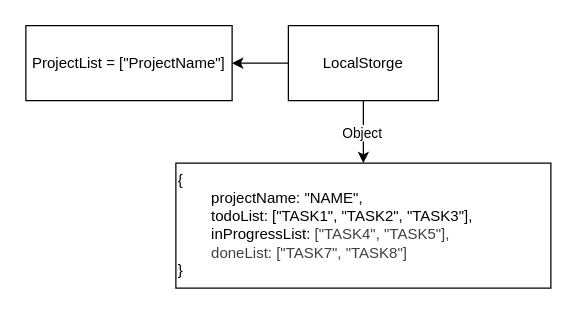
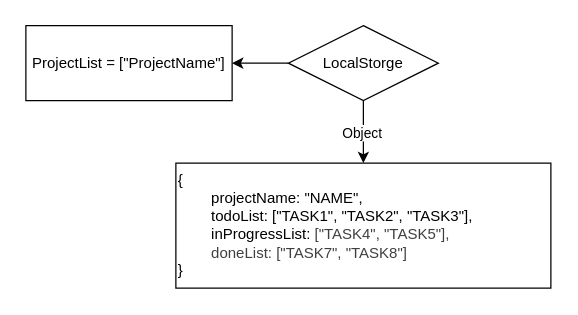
(363, 63) -> (363, 63)
